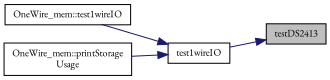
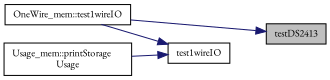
(243, 44) -> (193, 25)
(68, 59) -> (68, 59)
